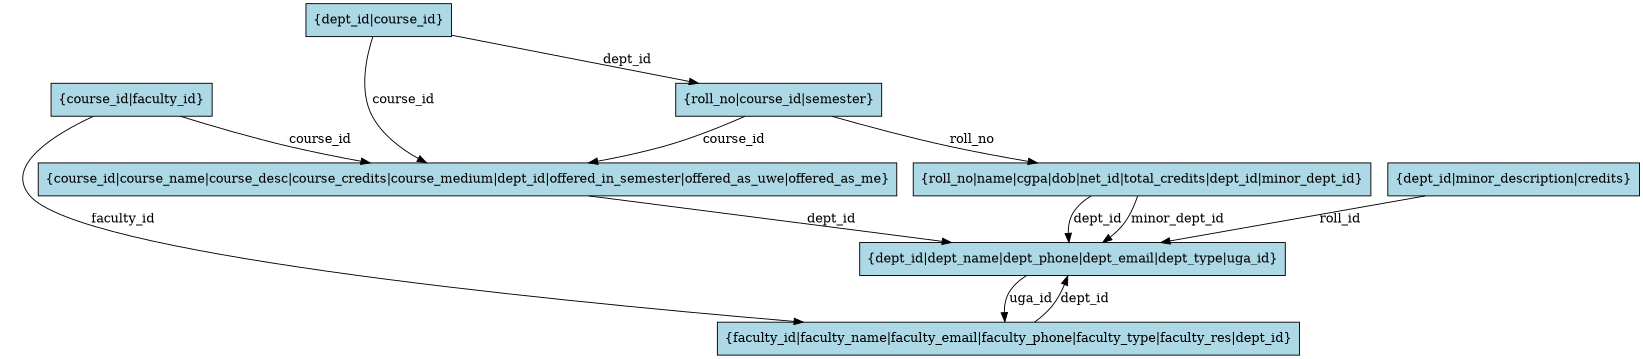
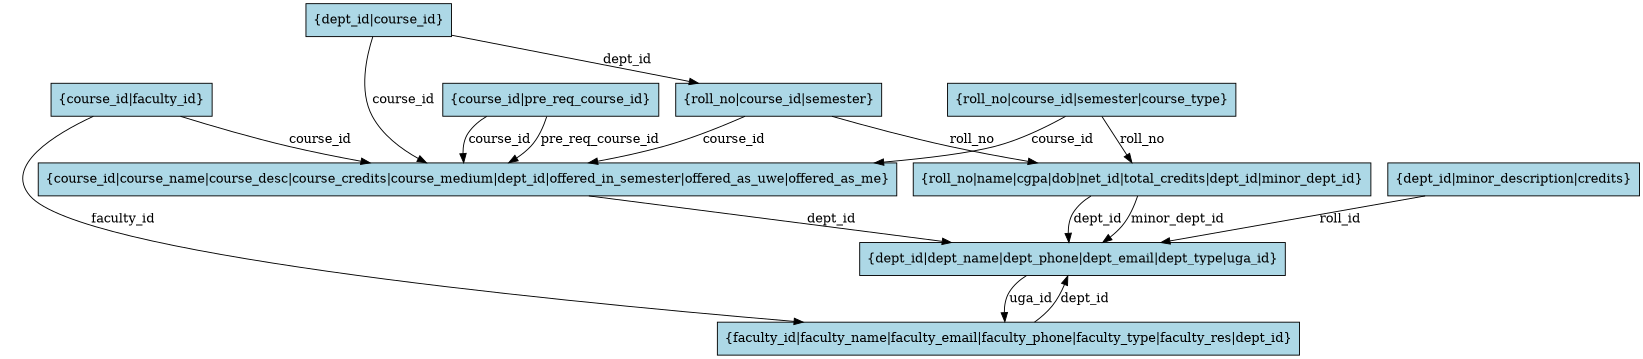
none -> (551, 100)
none -> (1092, 100)
